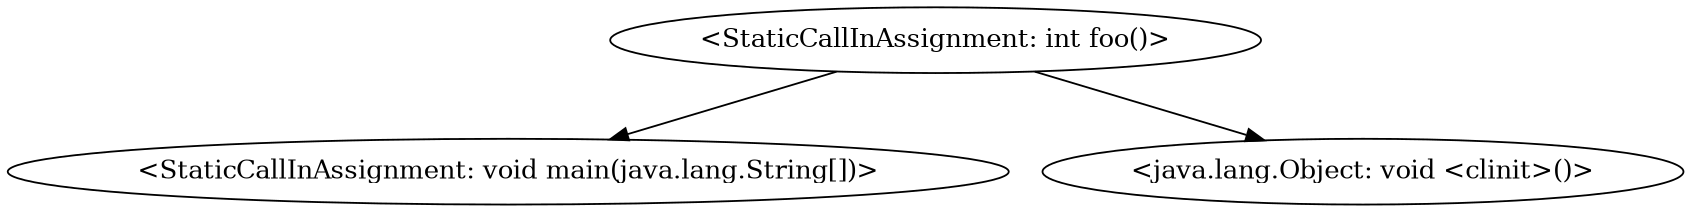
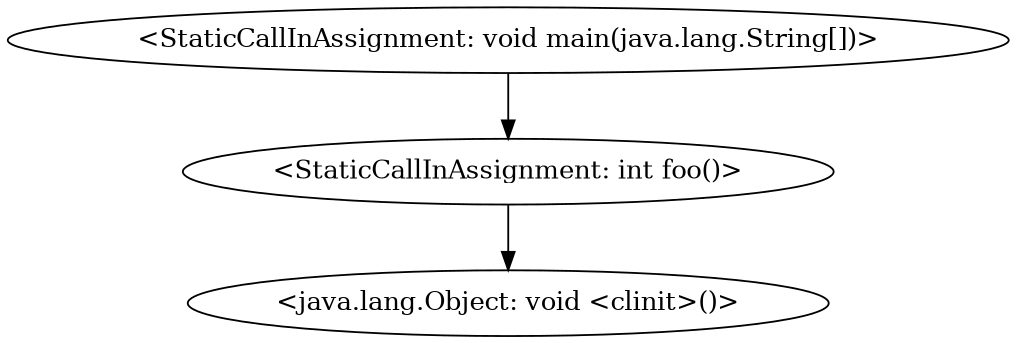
(732, 103) -> (508, 97)
